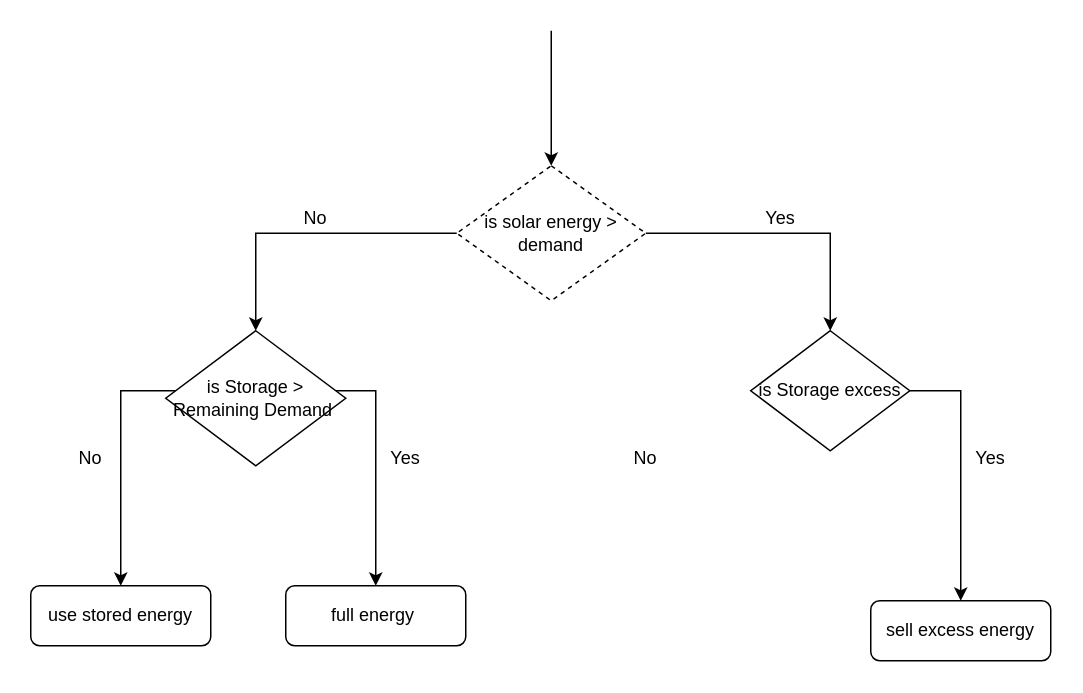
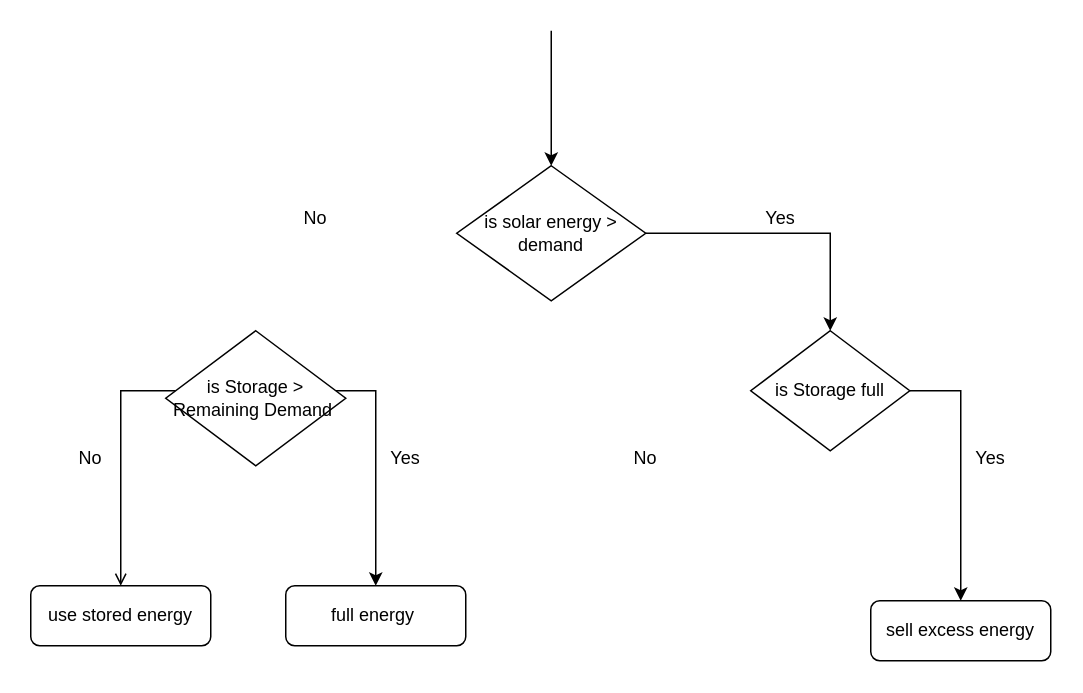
(313, 233) -> none
(551, 233) -> (551, 233)
(830, 391) -> (830, 391)
(121, 574) -> (121, 576)
